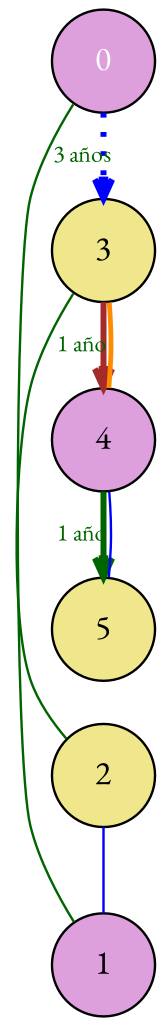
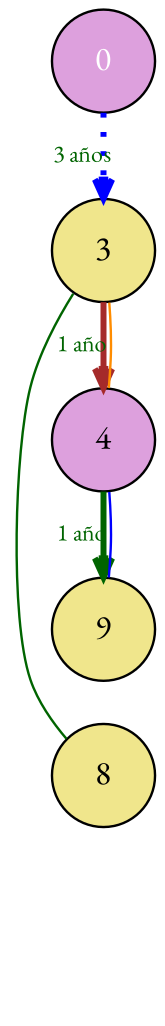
(111, 345) -> (111, 345)
(104, 629) -> (104, 629)
(104, 776) -> (104, 776)
(104, 965) -> none
